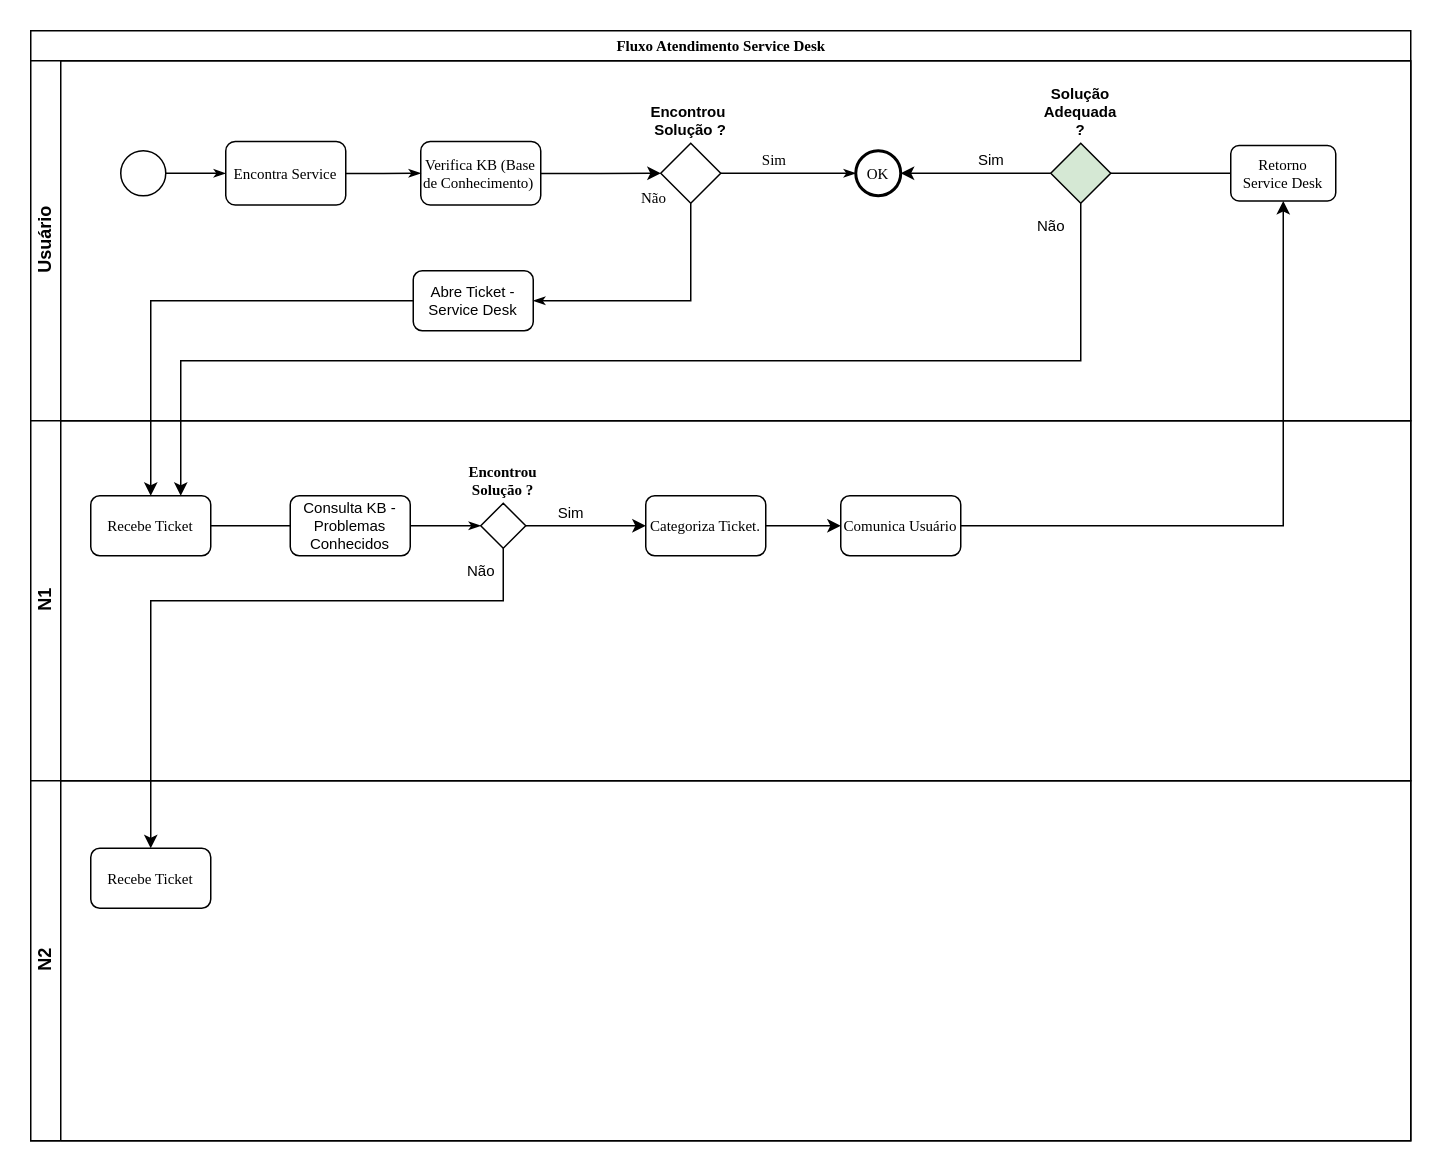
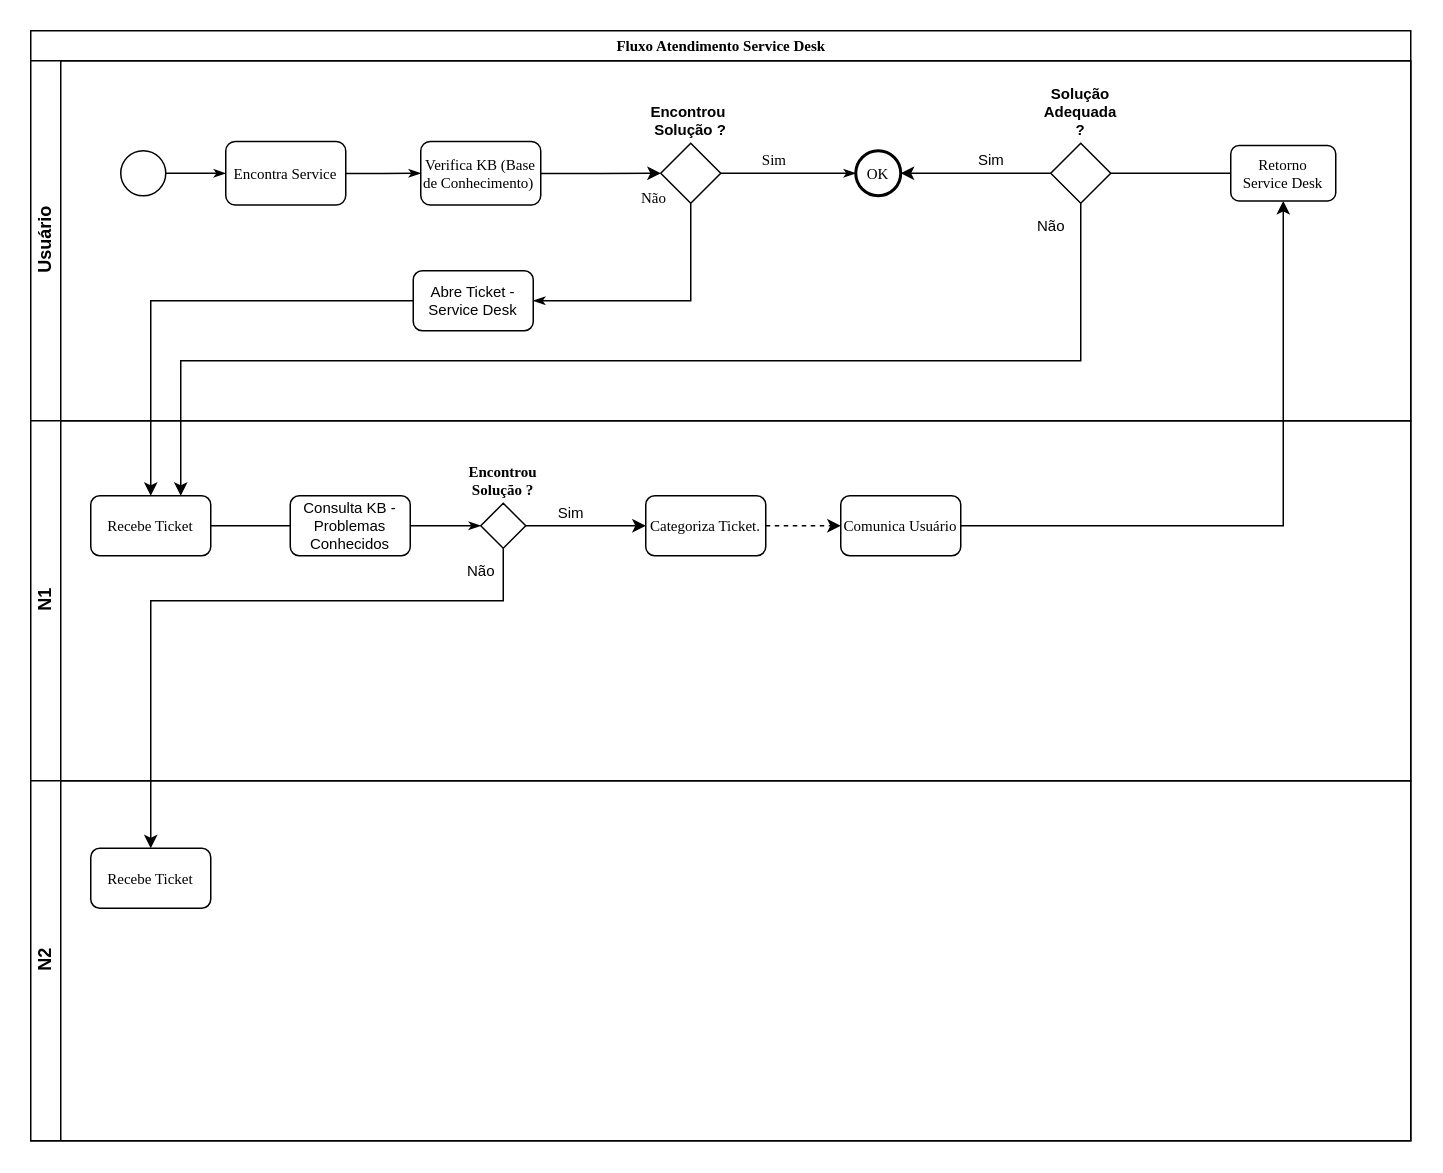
(1081, 173) -> (1081, 173)
(799, 526) -> (799, 526)
